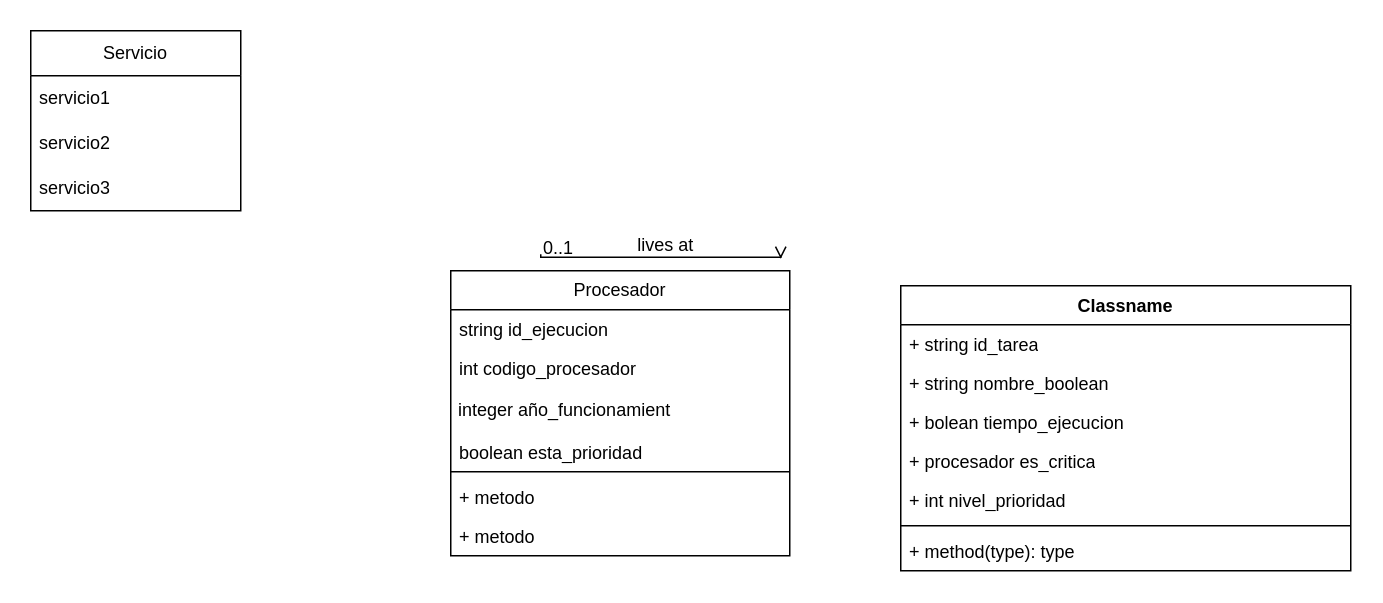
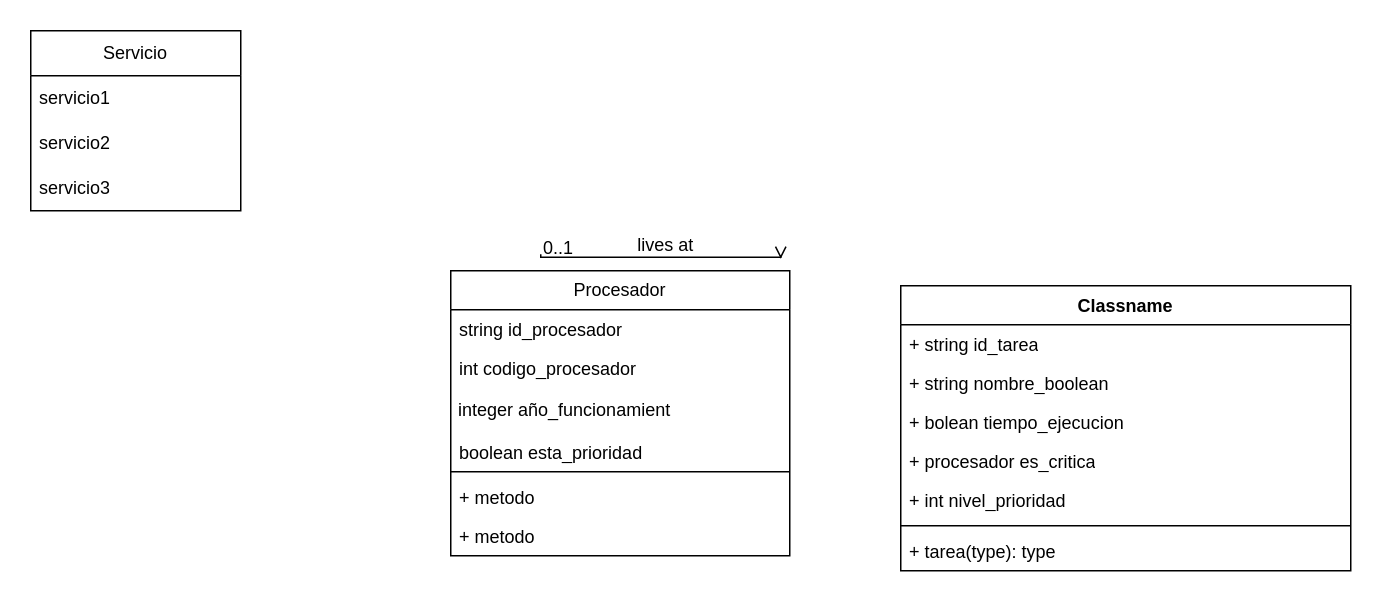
(546, 331) -> (554, 331)
(1004, 553) -> (998, 553)
